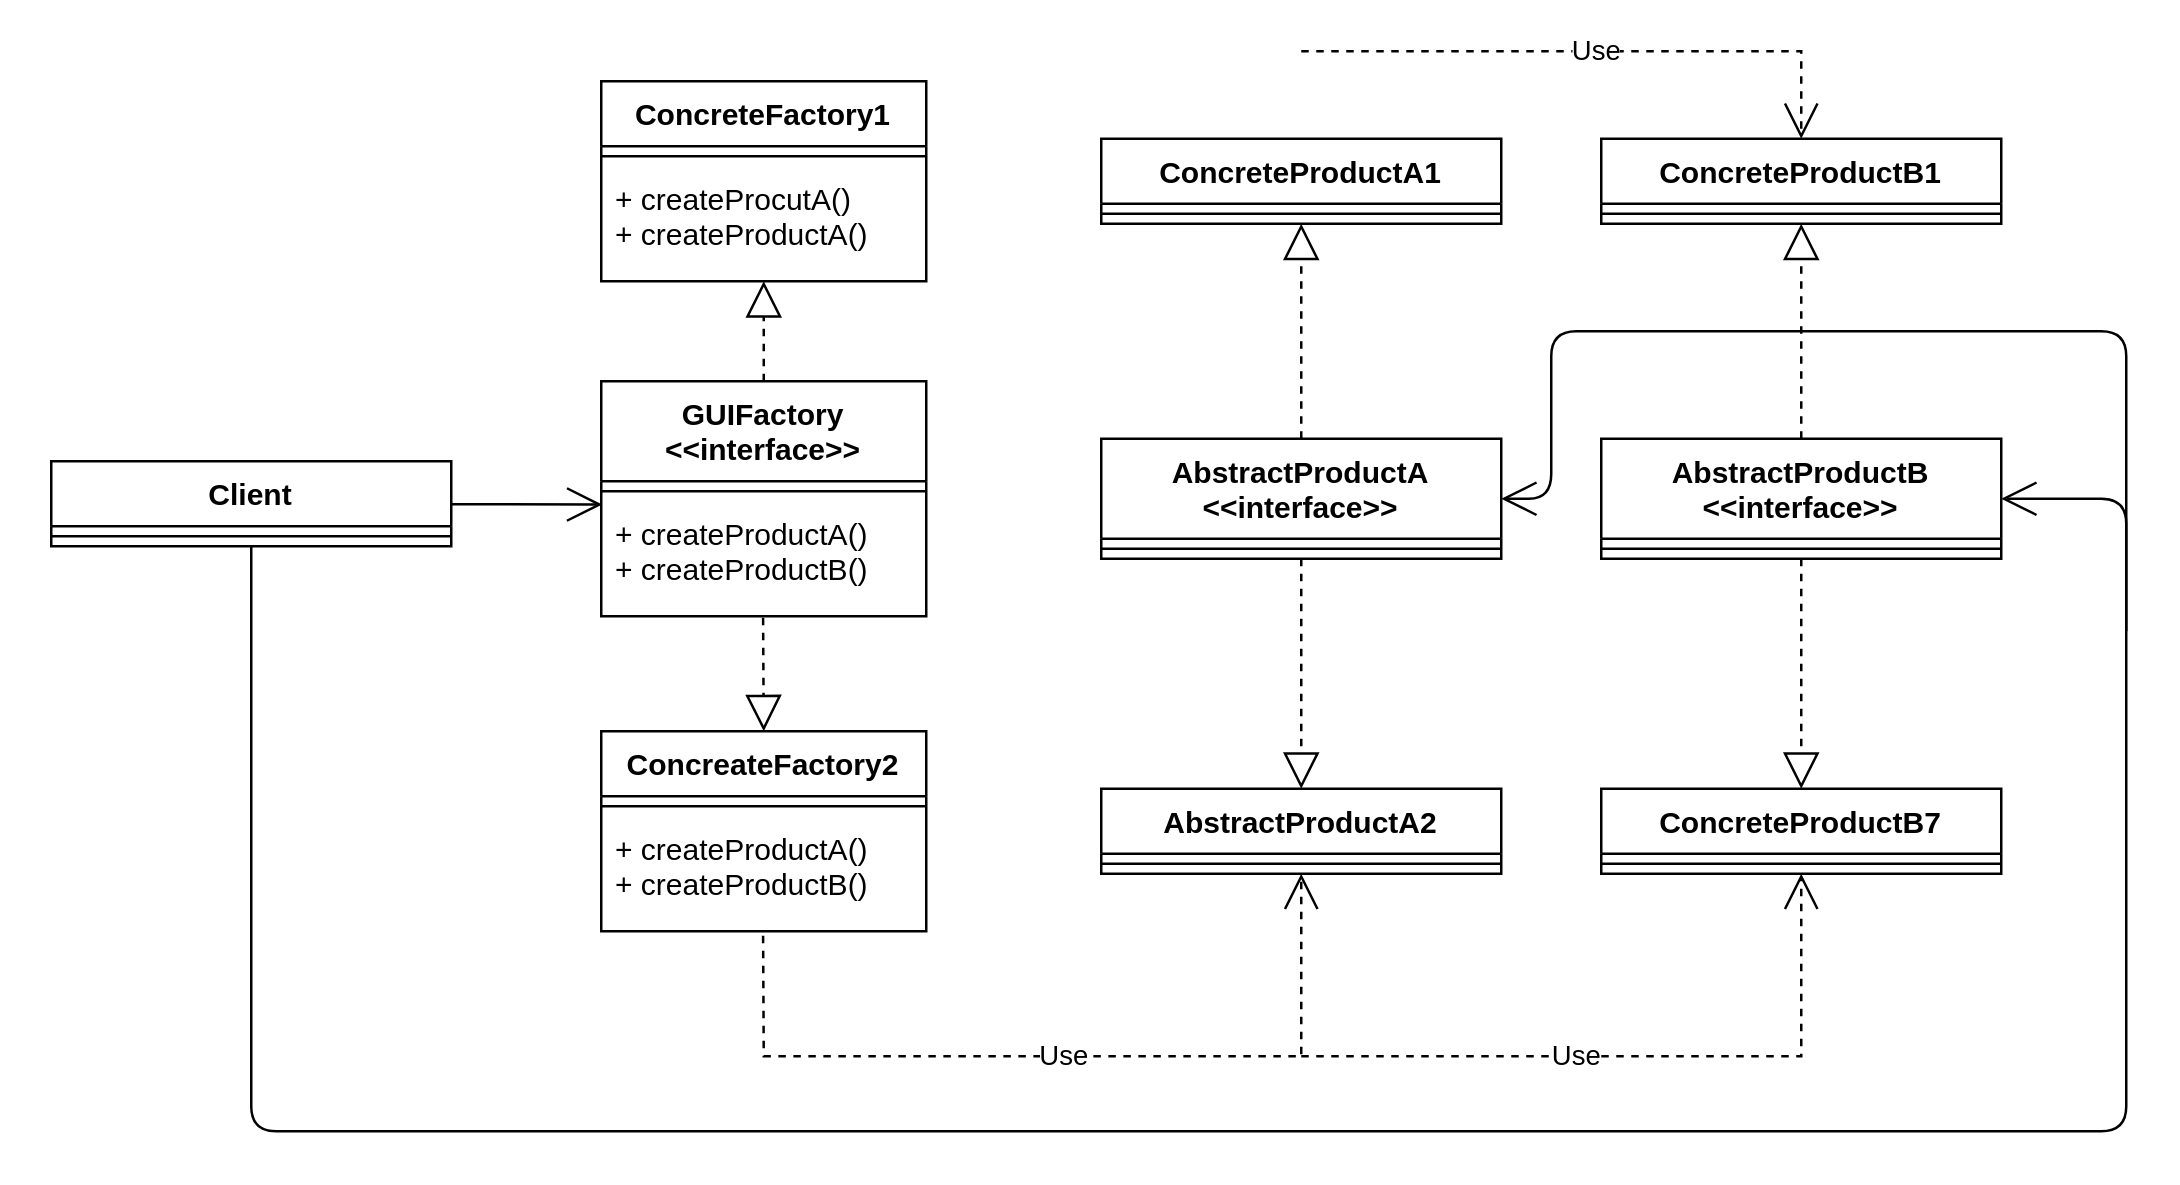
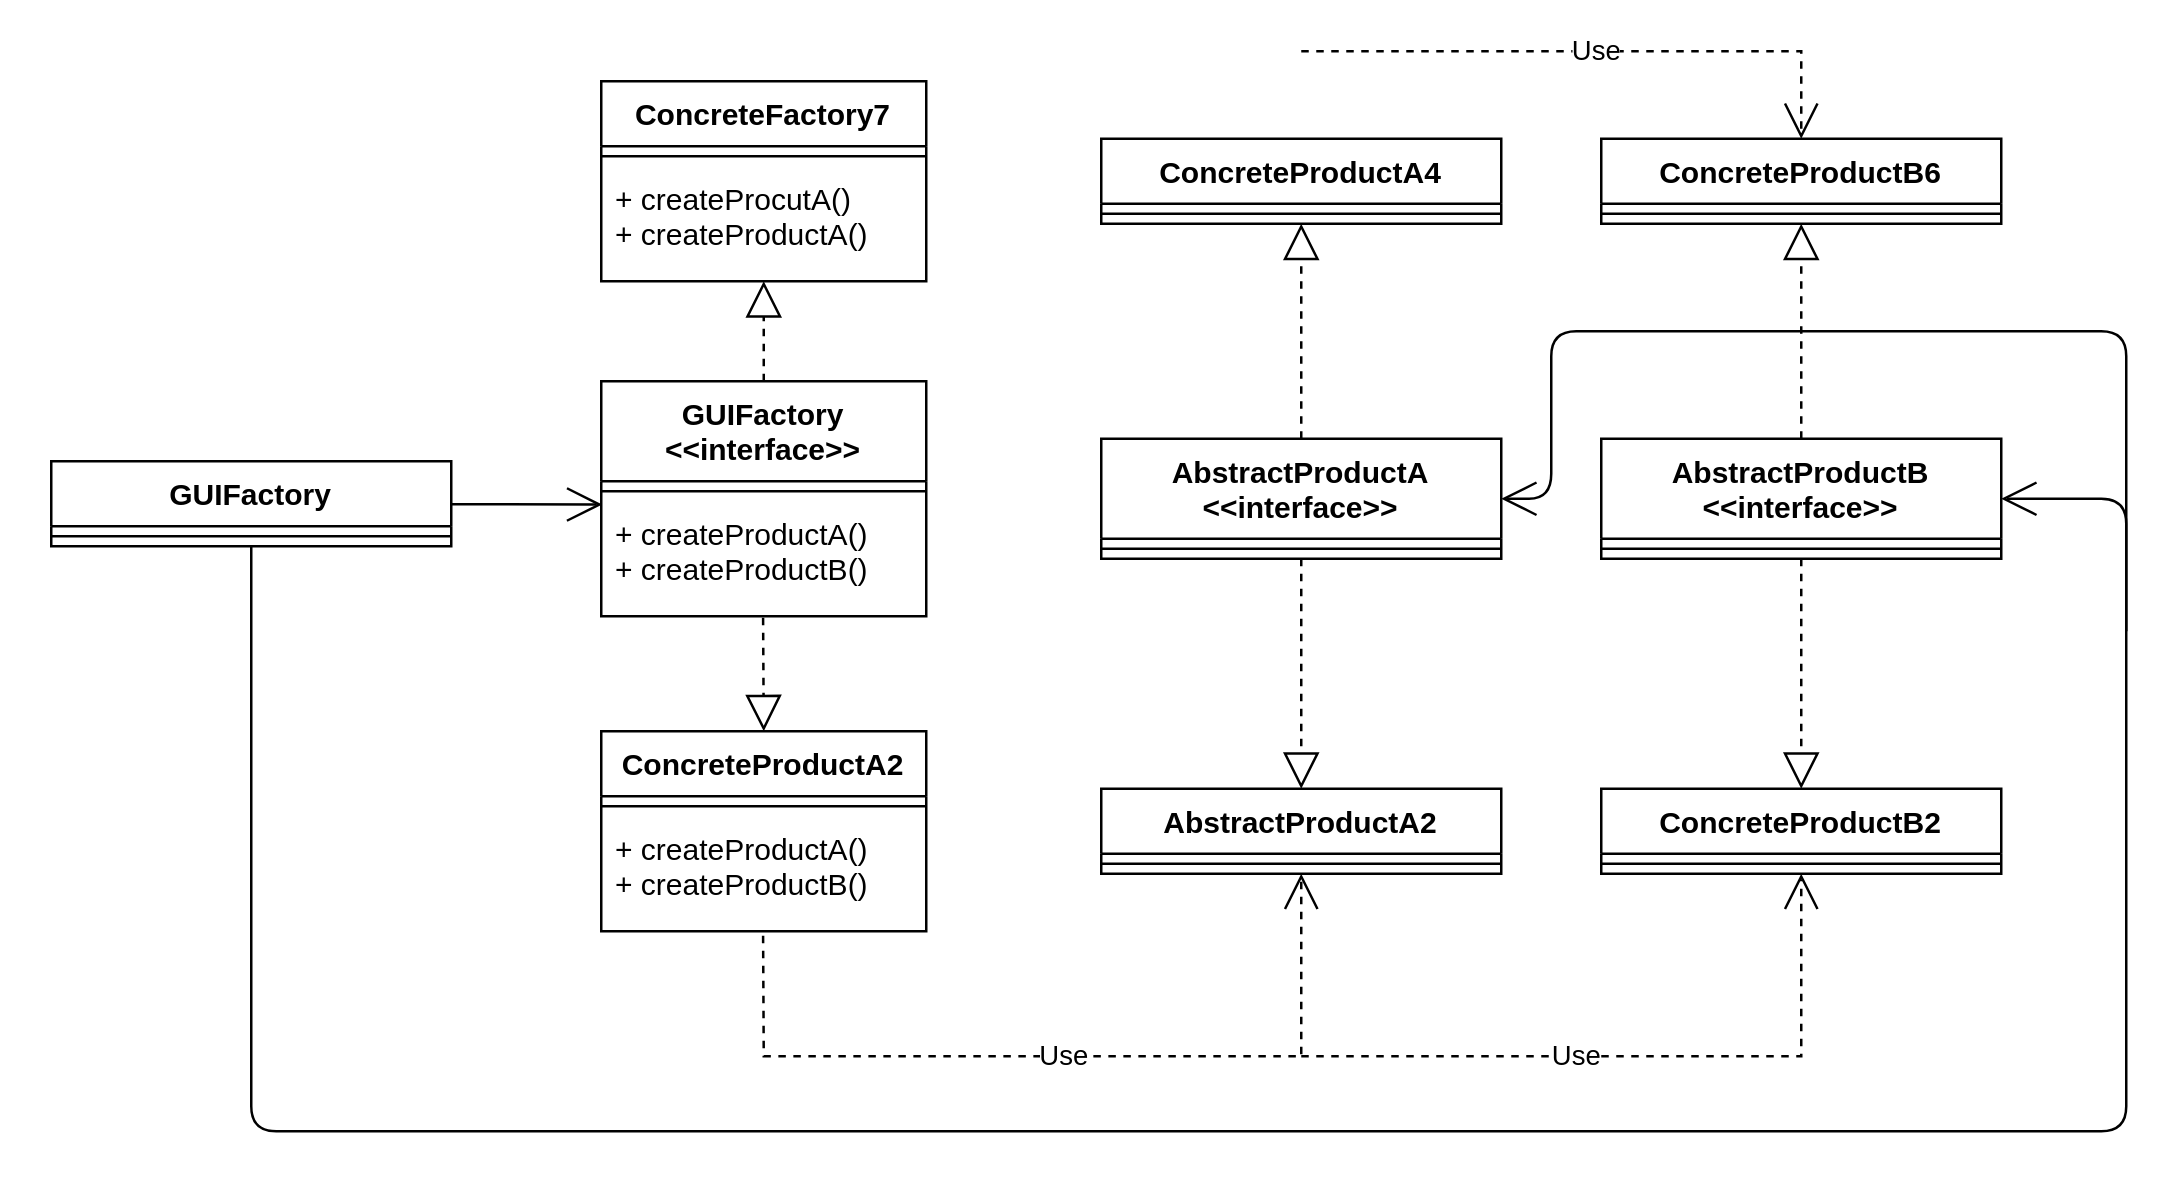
(763, 115) -> (763, 115)
(1300, 173) -> (1300, 173)
(1800, 173) -> (1800, 173)
(250, 495) -> (250, 495)
(763, 765) -> (763, 765)
(1800, 823) -> (1800, 823)
